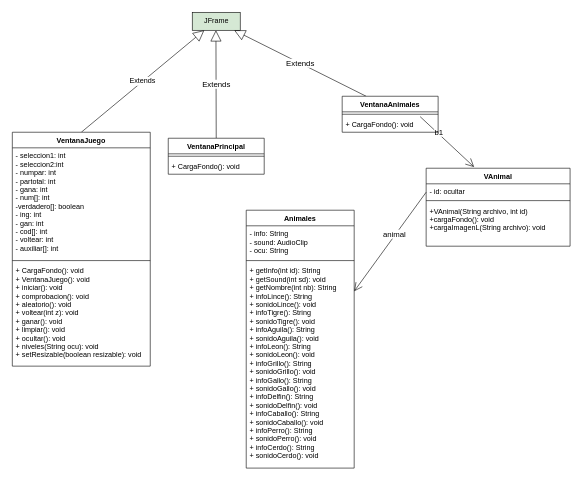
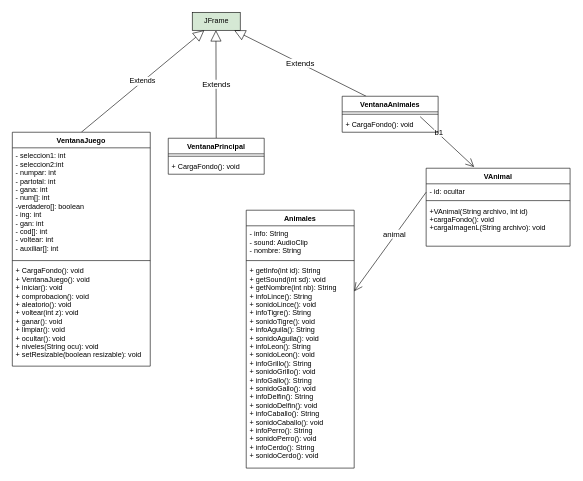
(273, 234) -> (273, 234)
